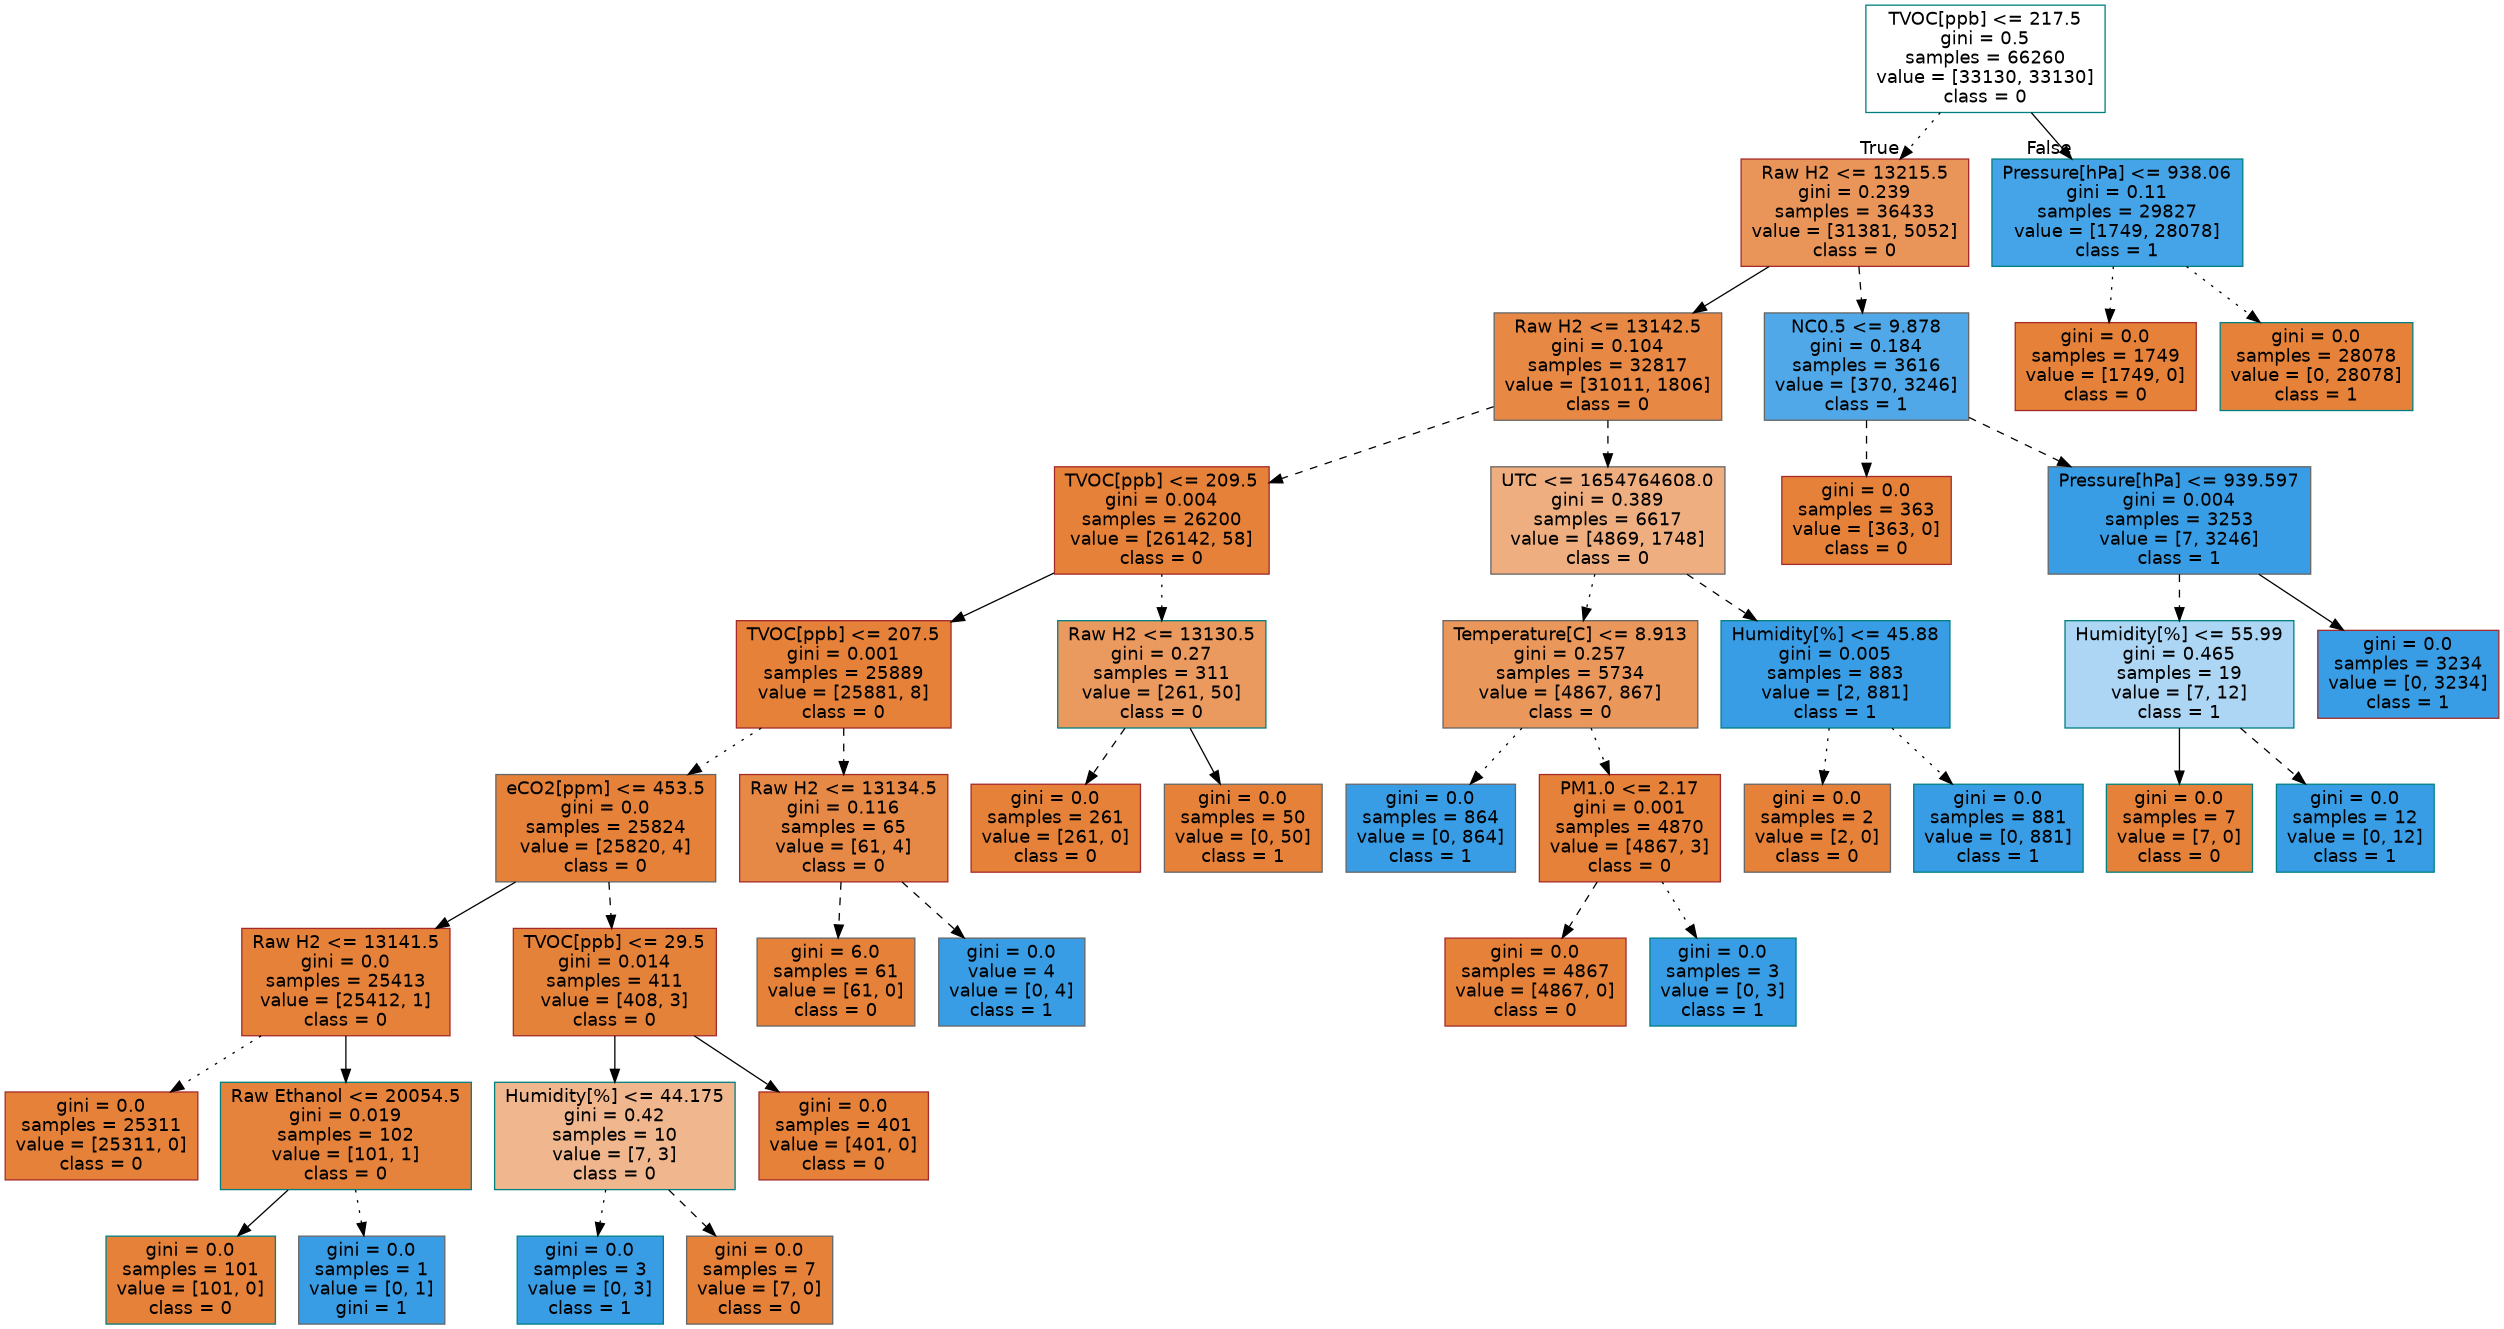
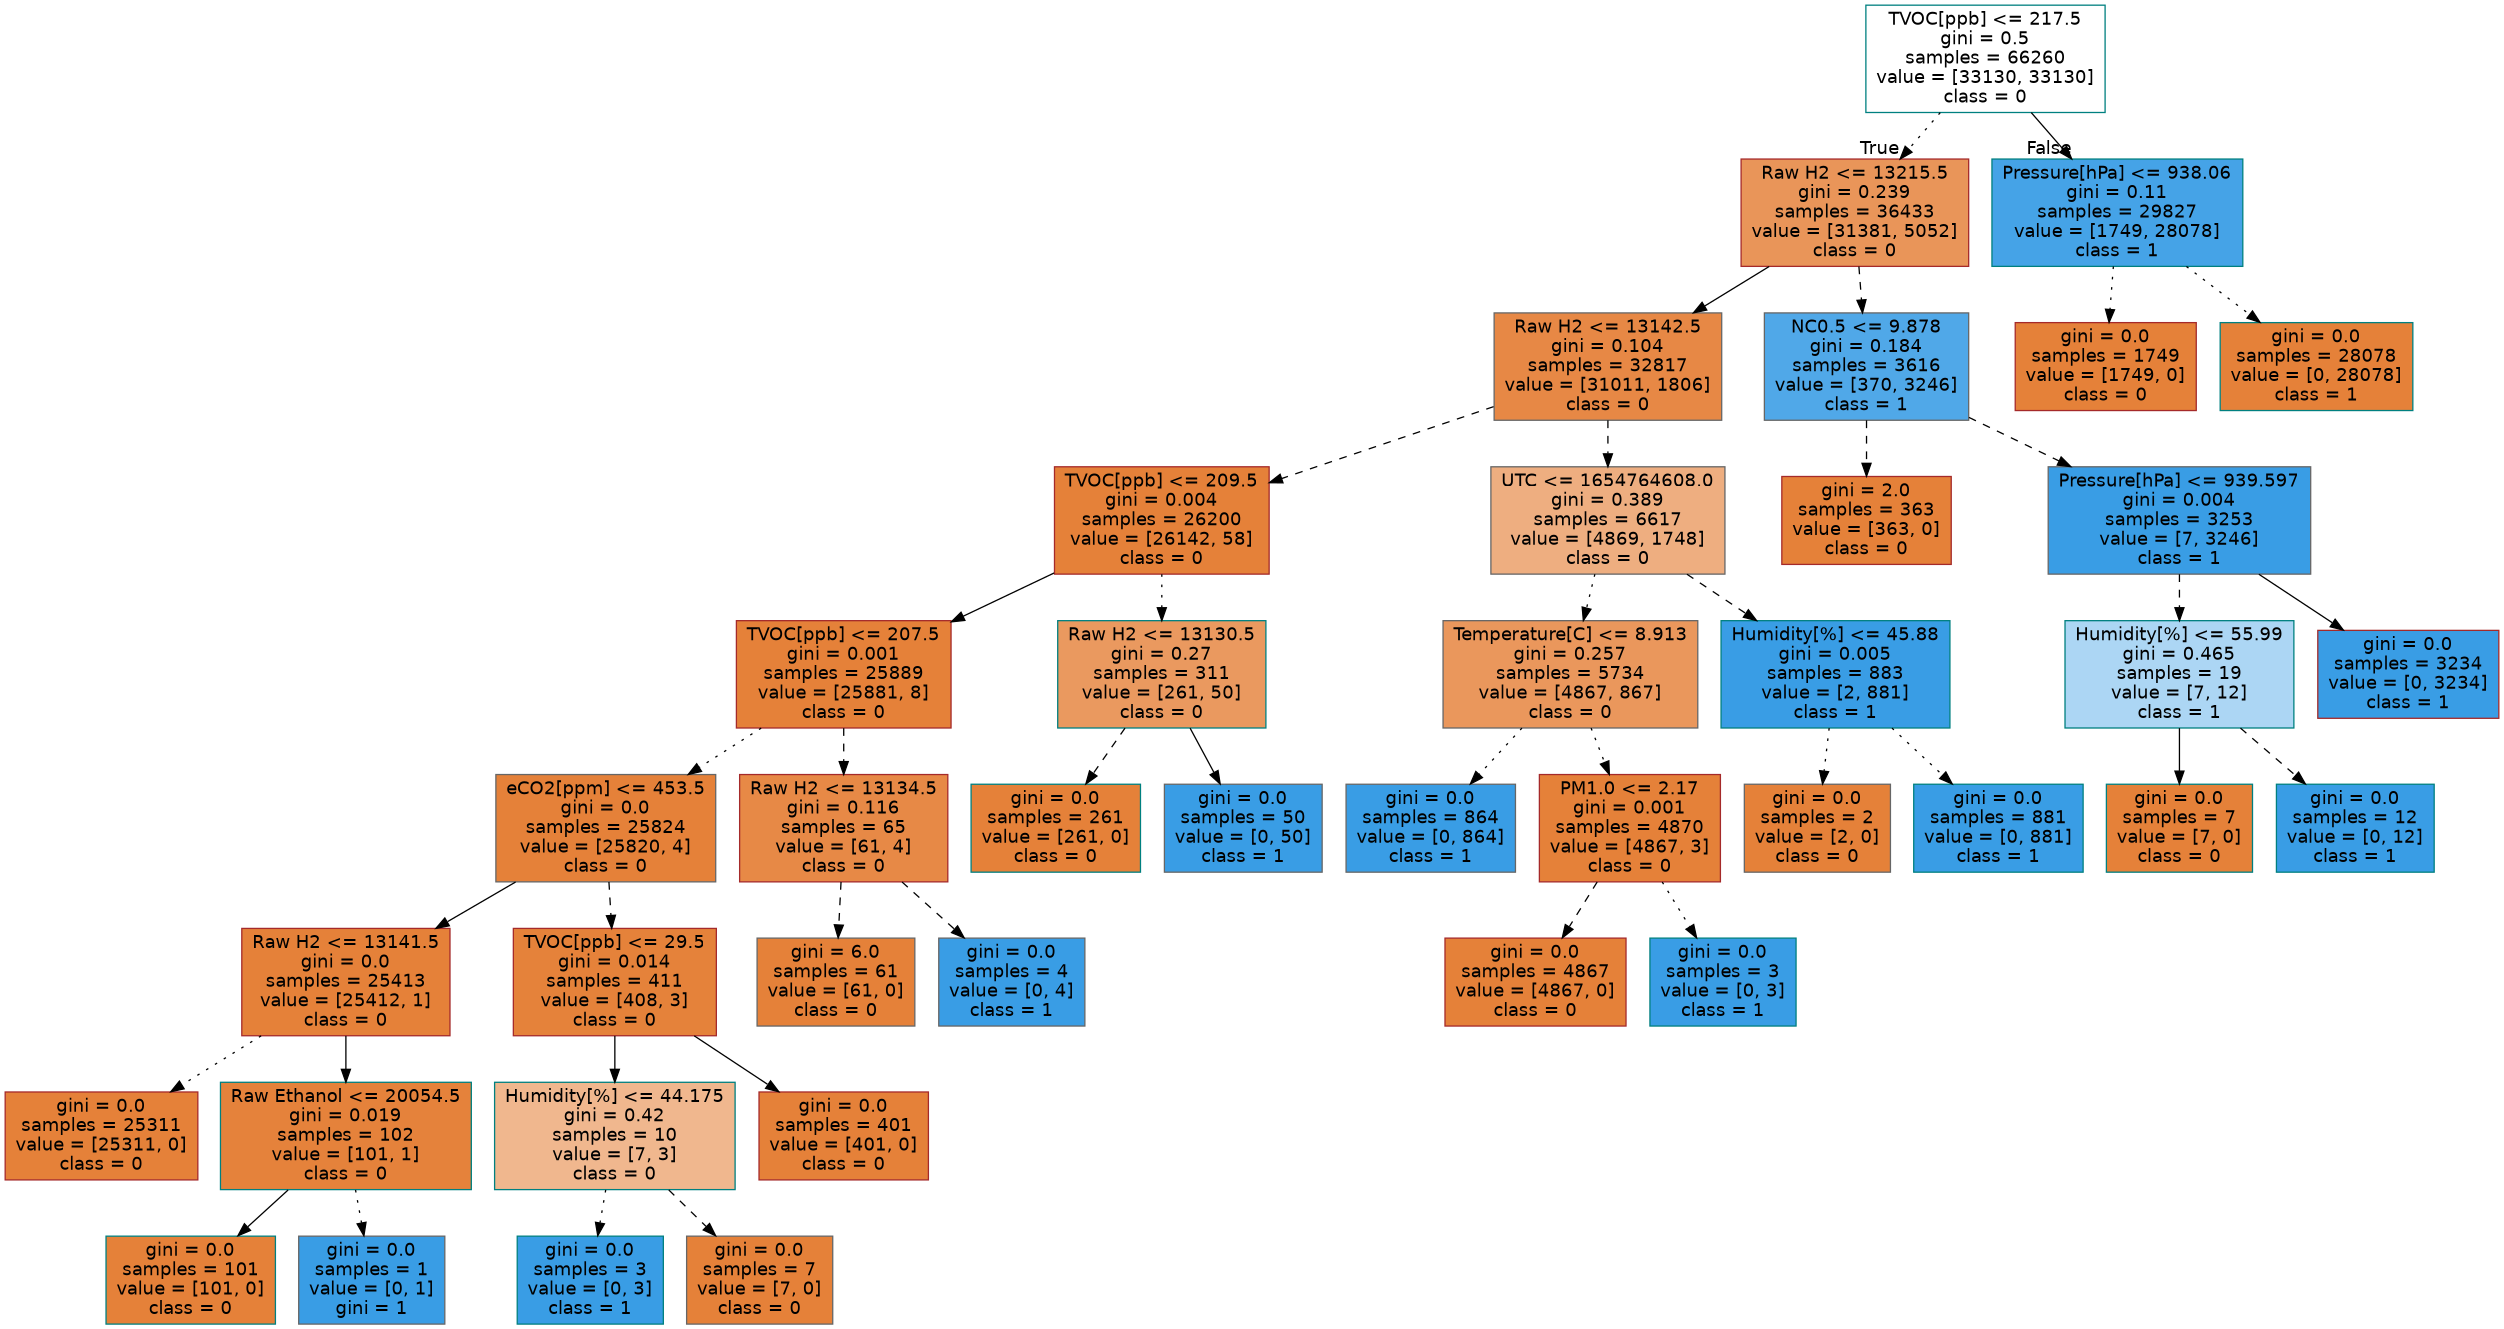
(1867, 520) -> (1867, 520)
(1056, 828) -> (1056, 828)
(1243, 828) -> (1243, 828)
(1012, 982) -> (1012, 982)
